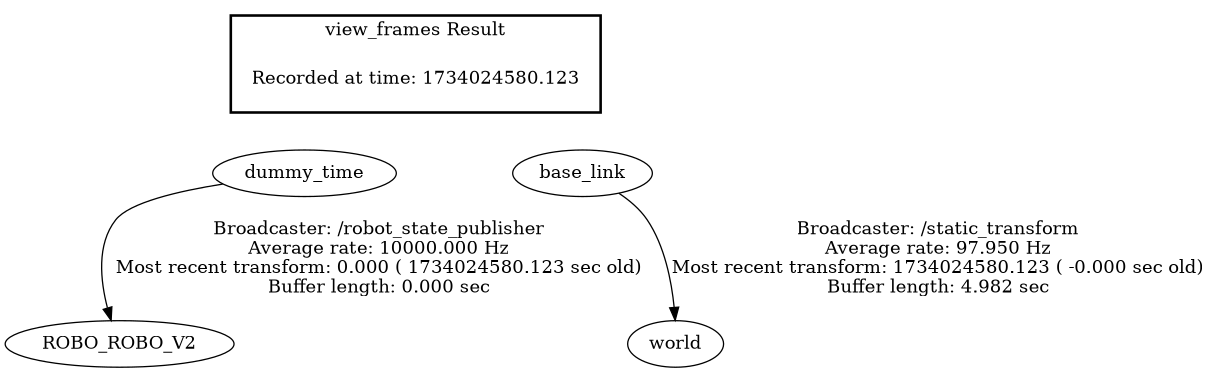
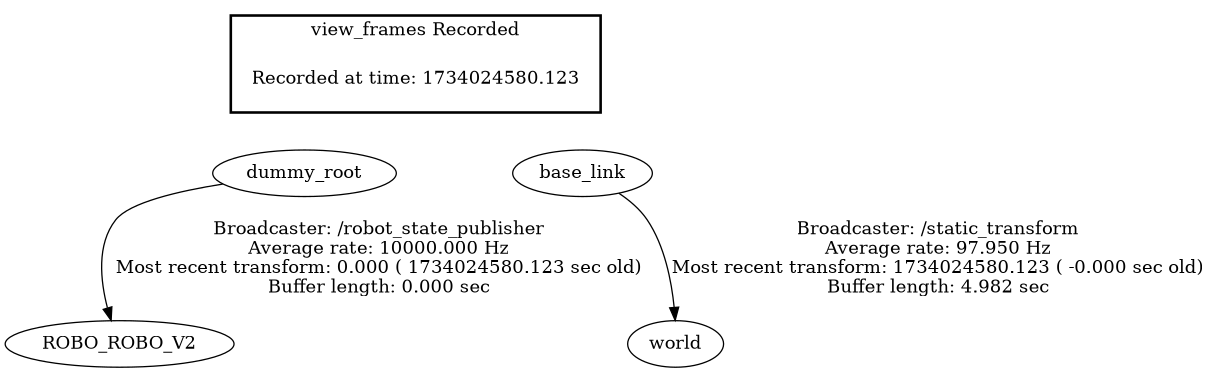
(416, 30) -> (416, 30)
(305, 173) -> (305, 173)
